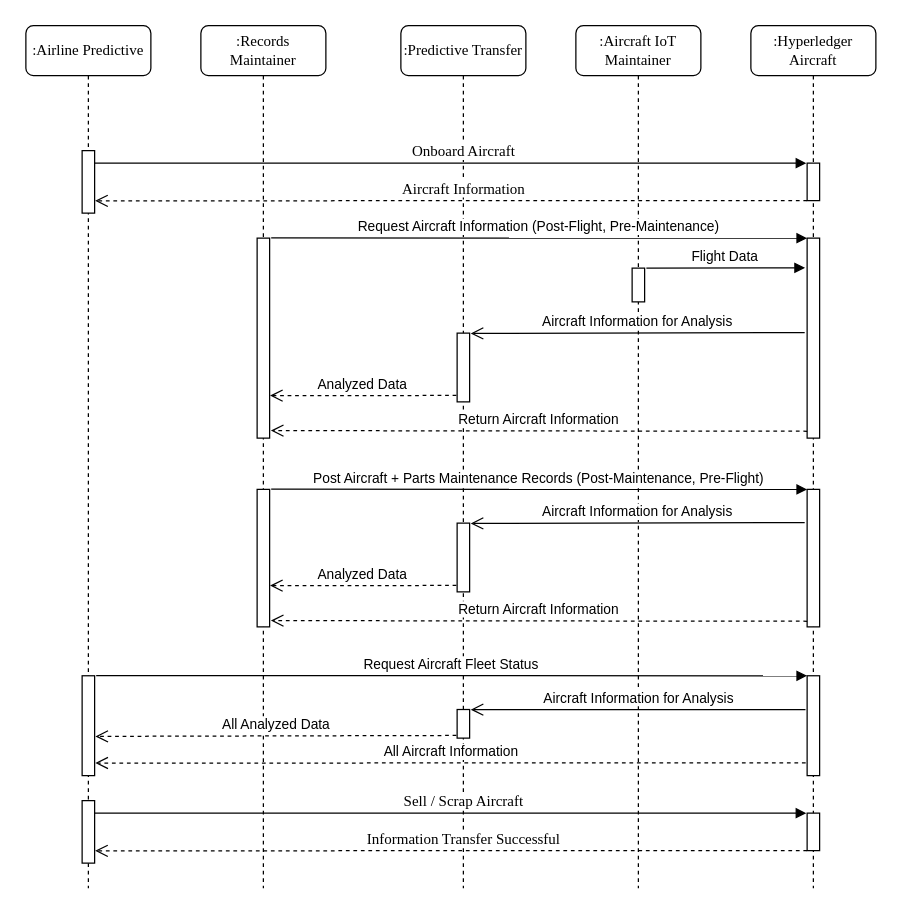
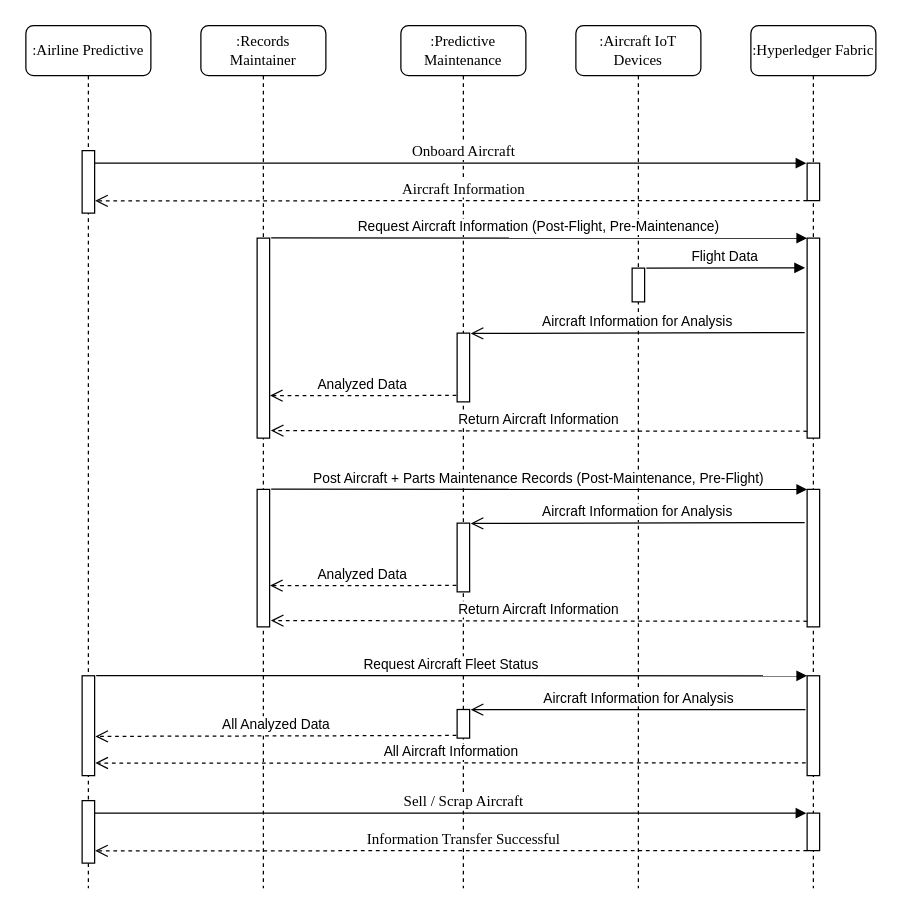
(463, 51) -> (463, 51)
(638, 51) -> (638, 51)
(813, 51) -> (813, 51)
